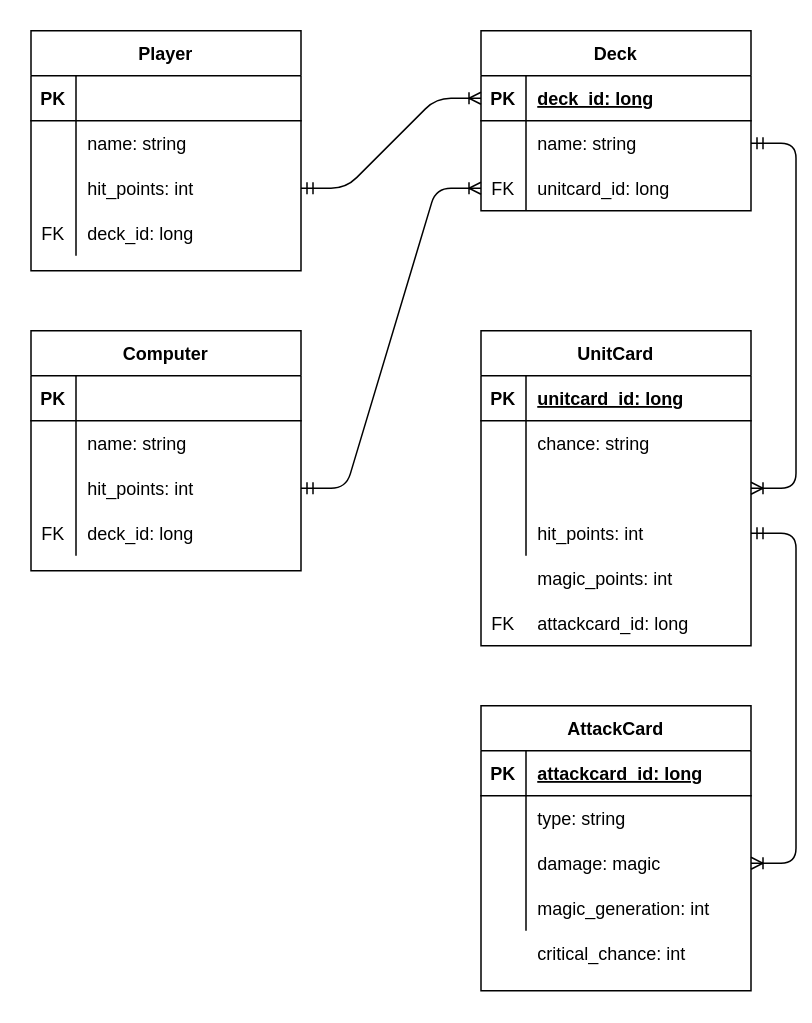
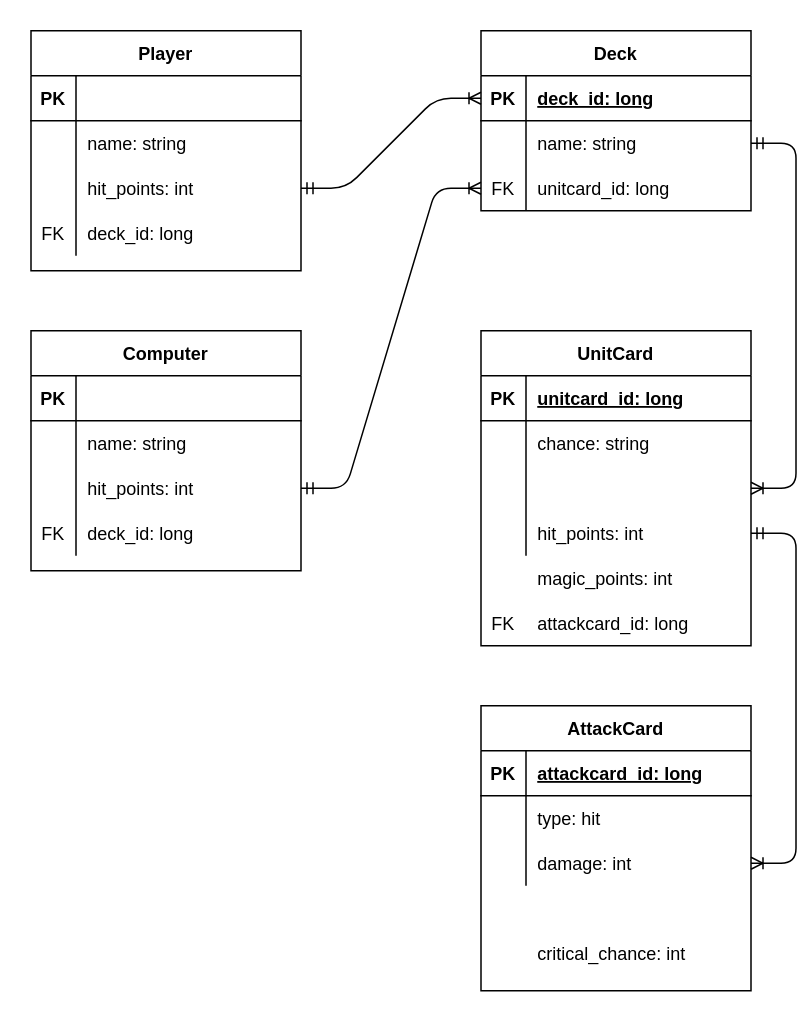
(590, 819) -> (575, 819)
(596, 864) -> (585, 864)
(638, 908) -> none
